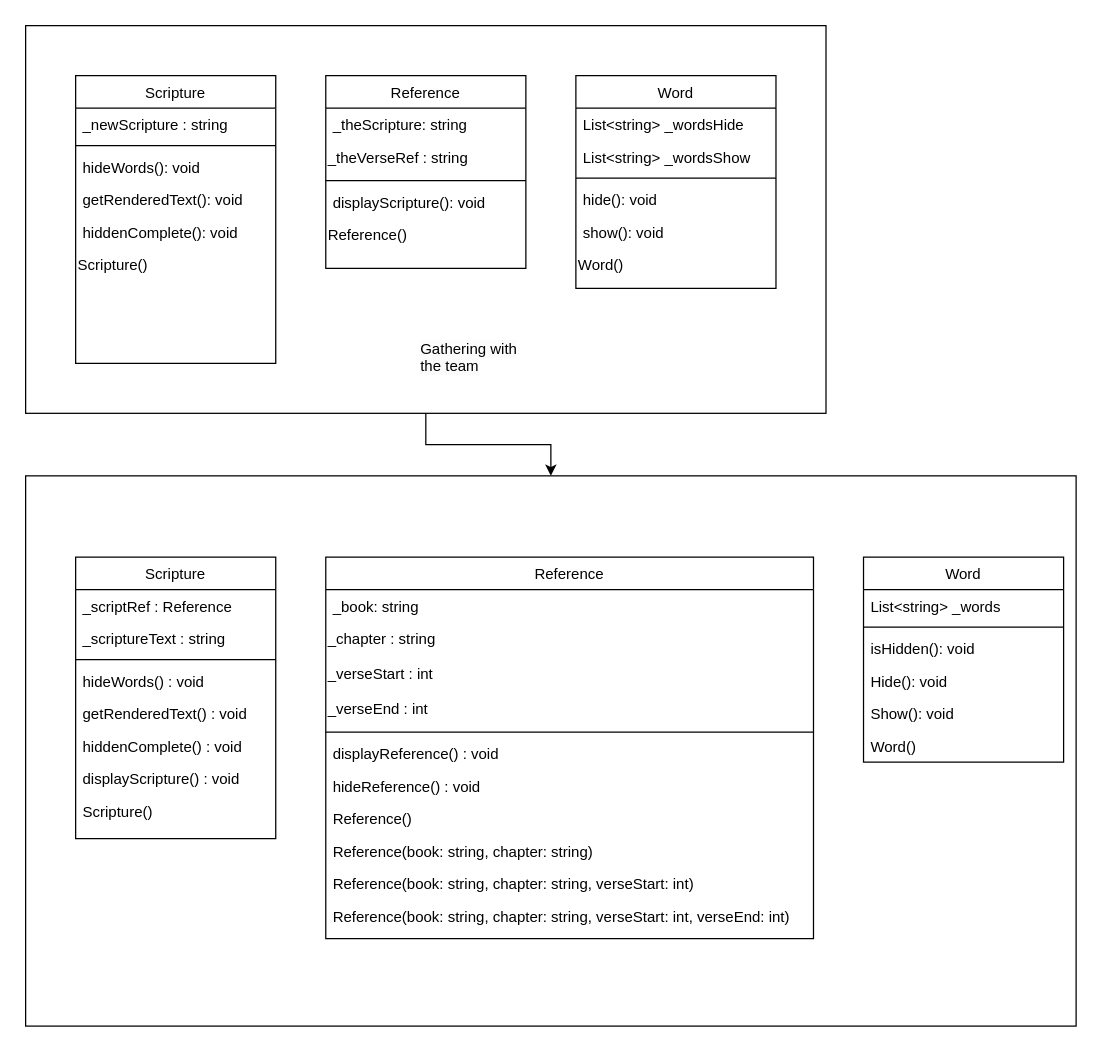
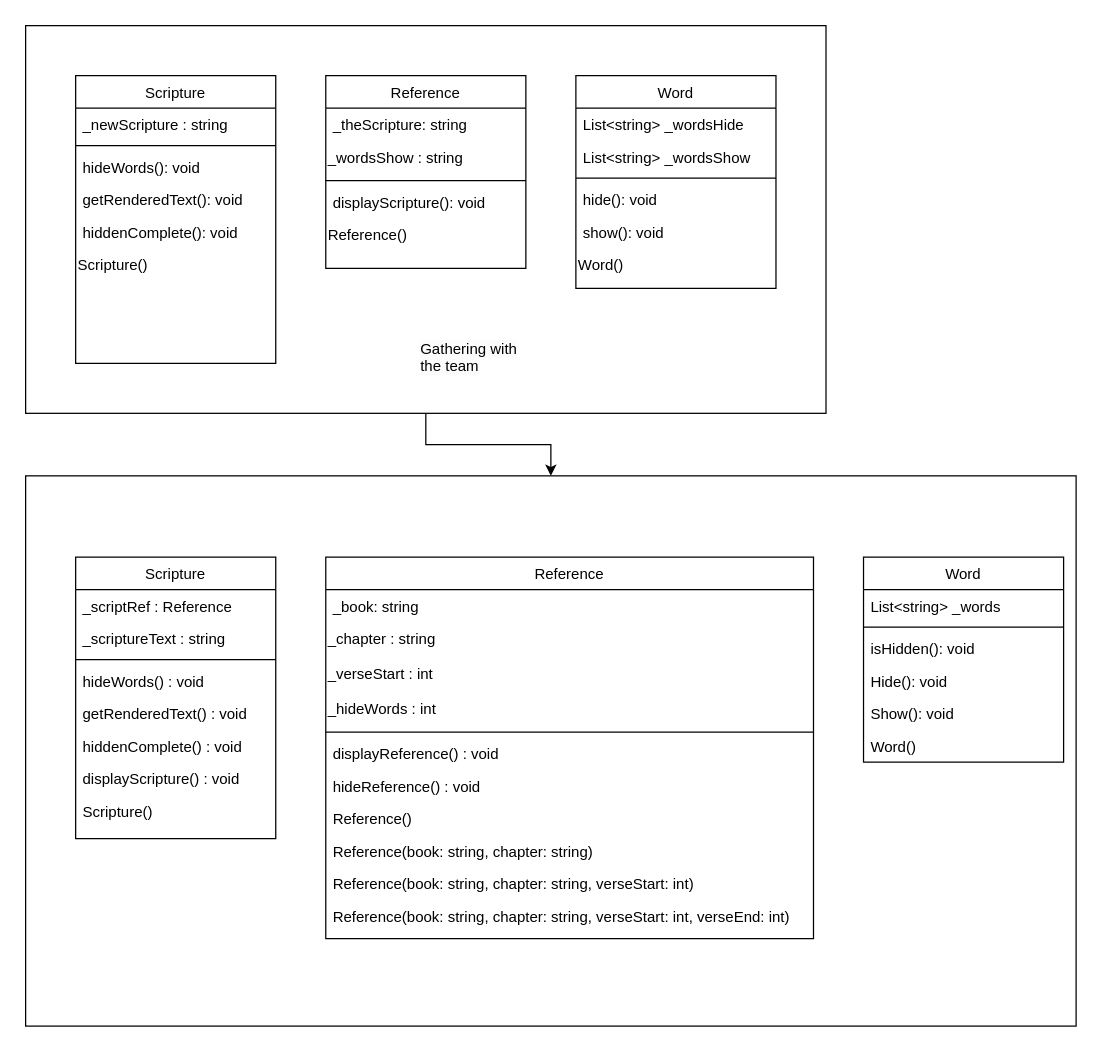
(409, 158) -> (400, 158)
(383, 710) -> (386, 710)
